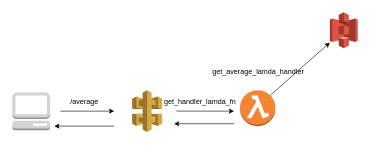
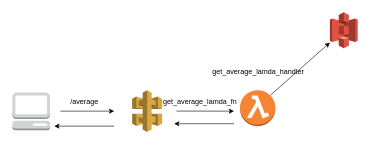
(200, 102) -> (200, 102)
